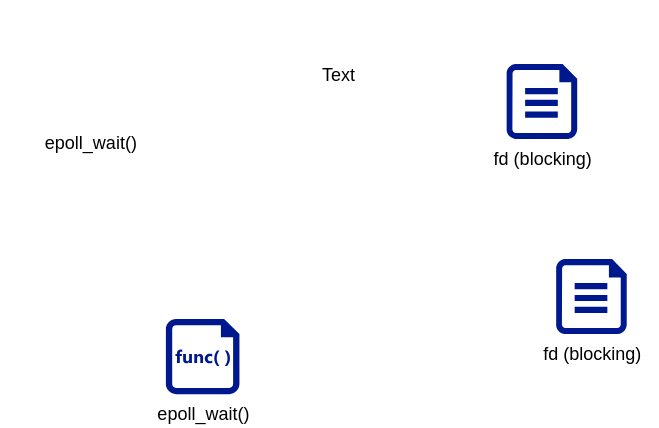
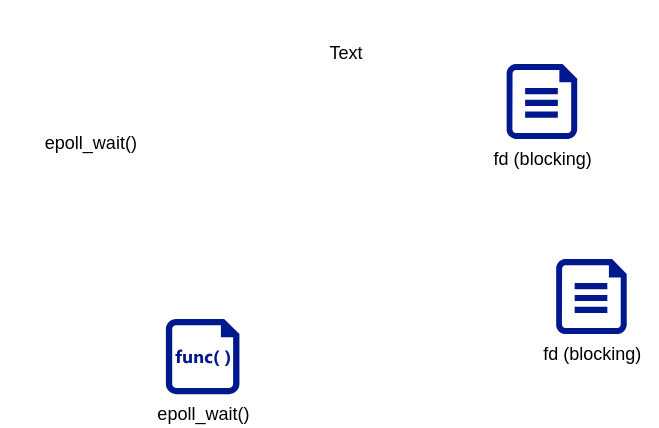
(338, 76) -> (346, 53)
